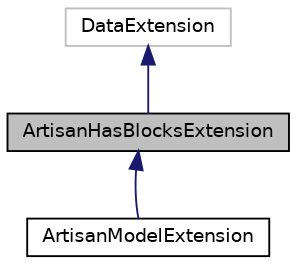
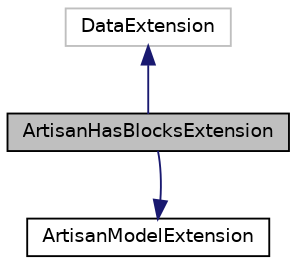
(136, 194) -> (161, 176)
